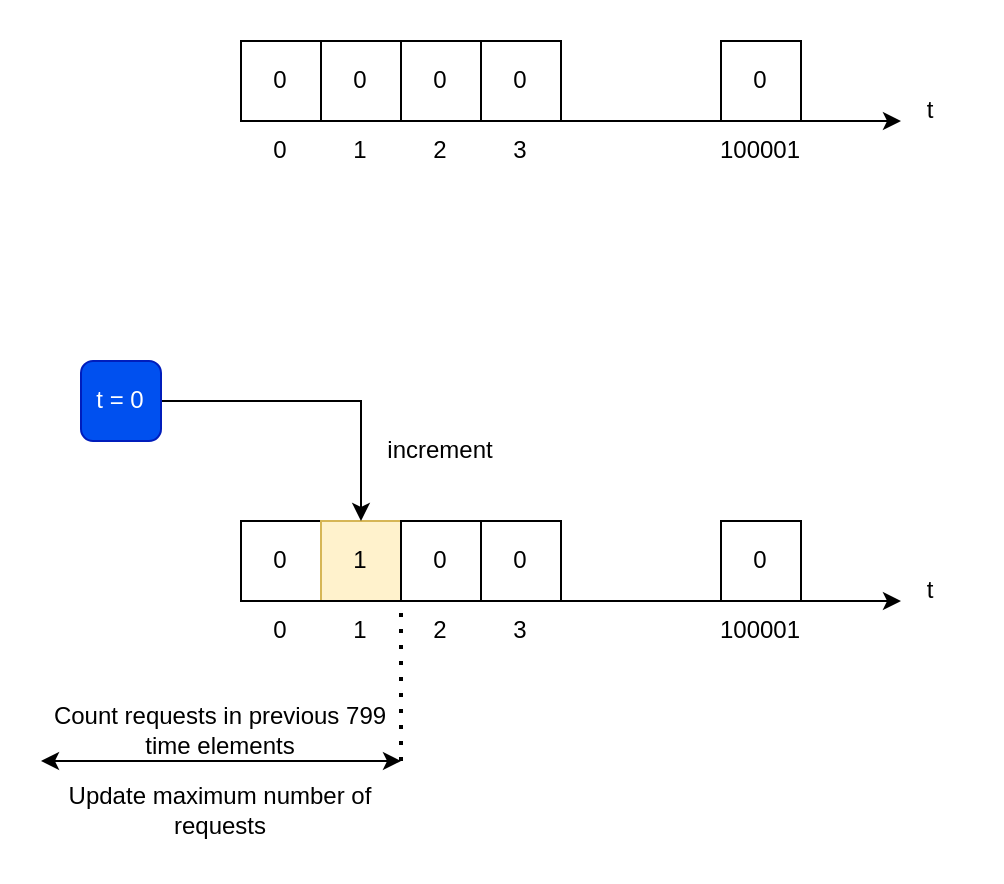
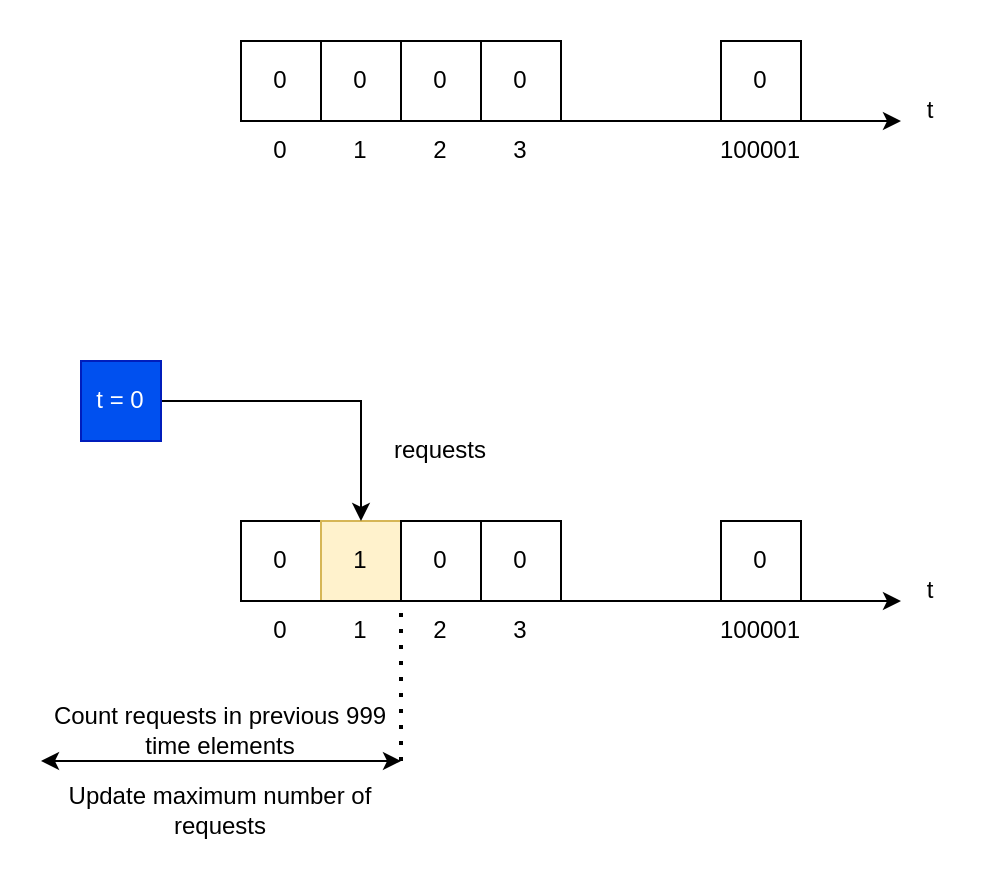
(121, 401) -> (121, 401)
(441, 451) -> (441, 451)
(221, 731) -> (221, 731)
